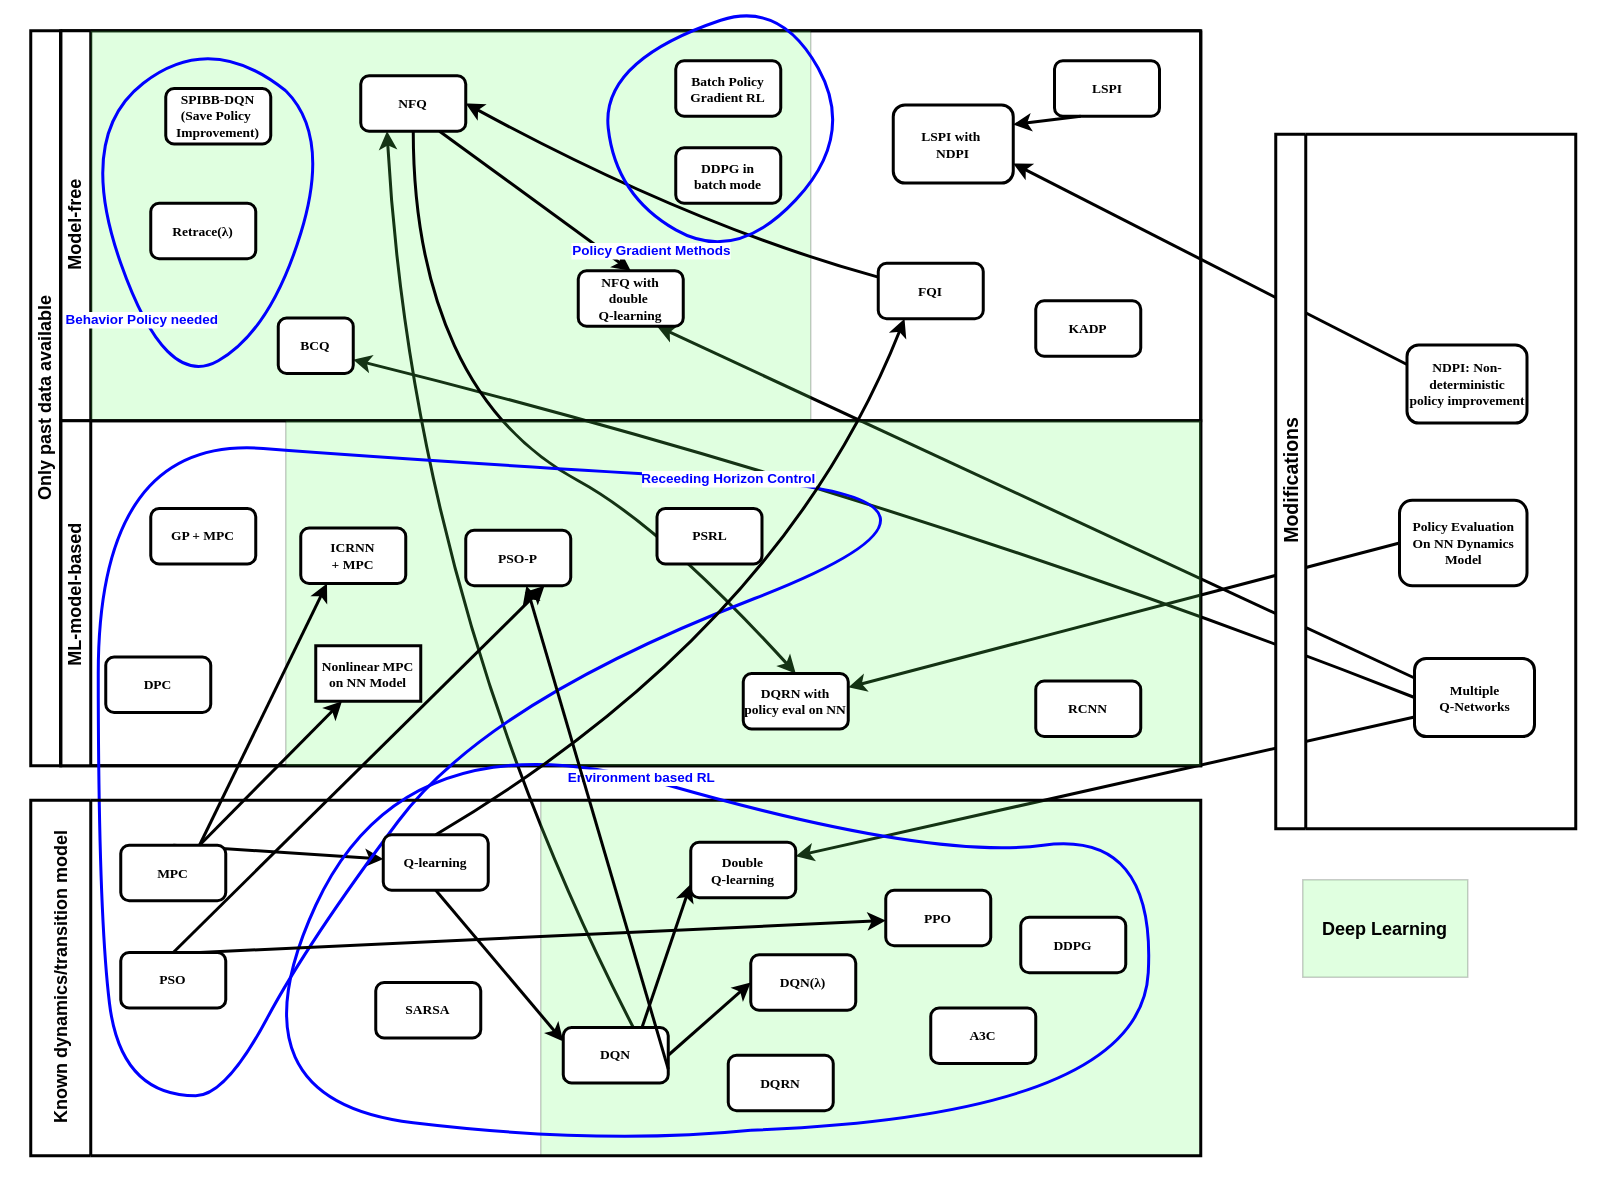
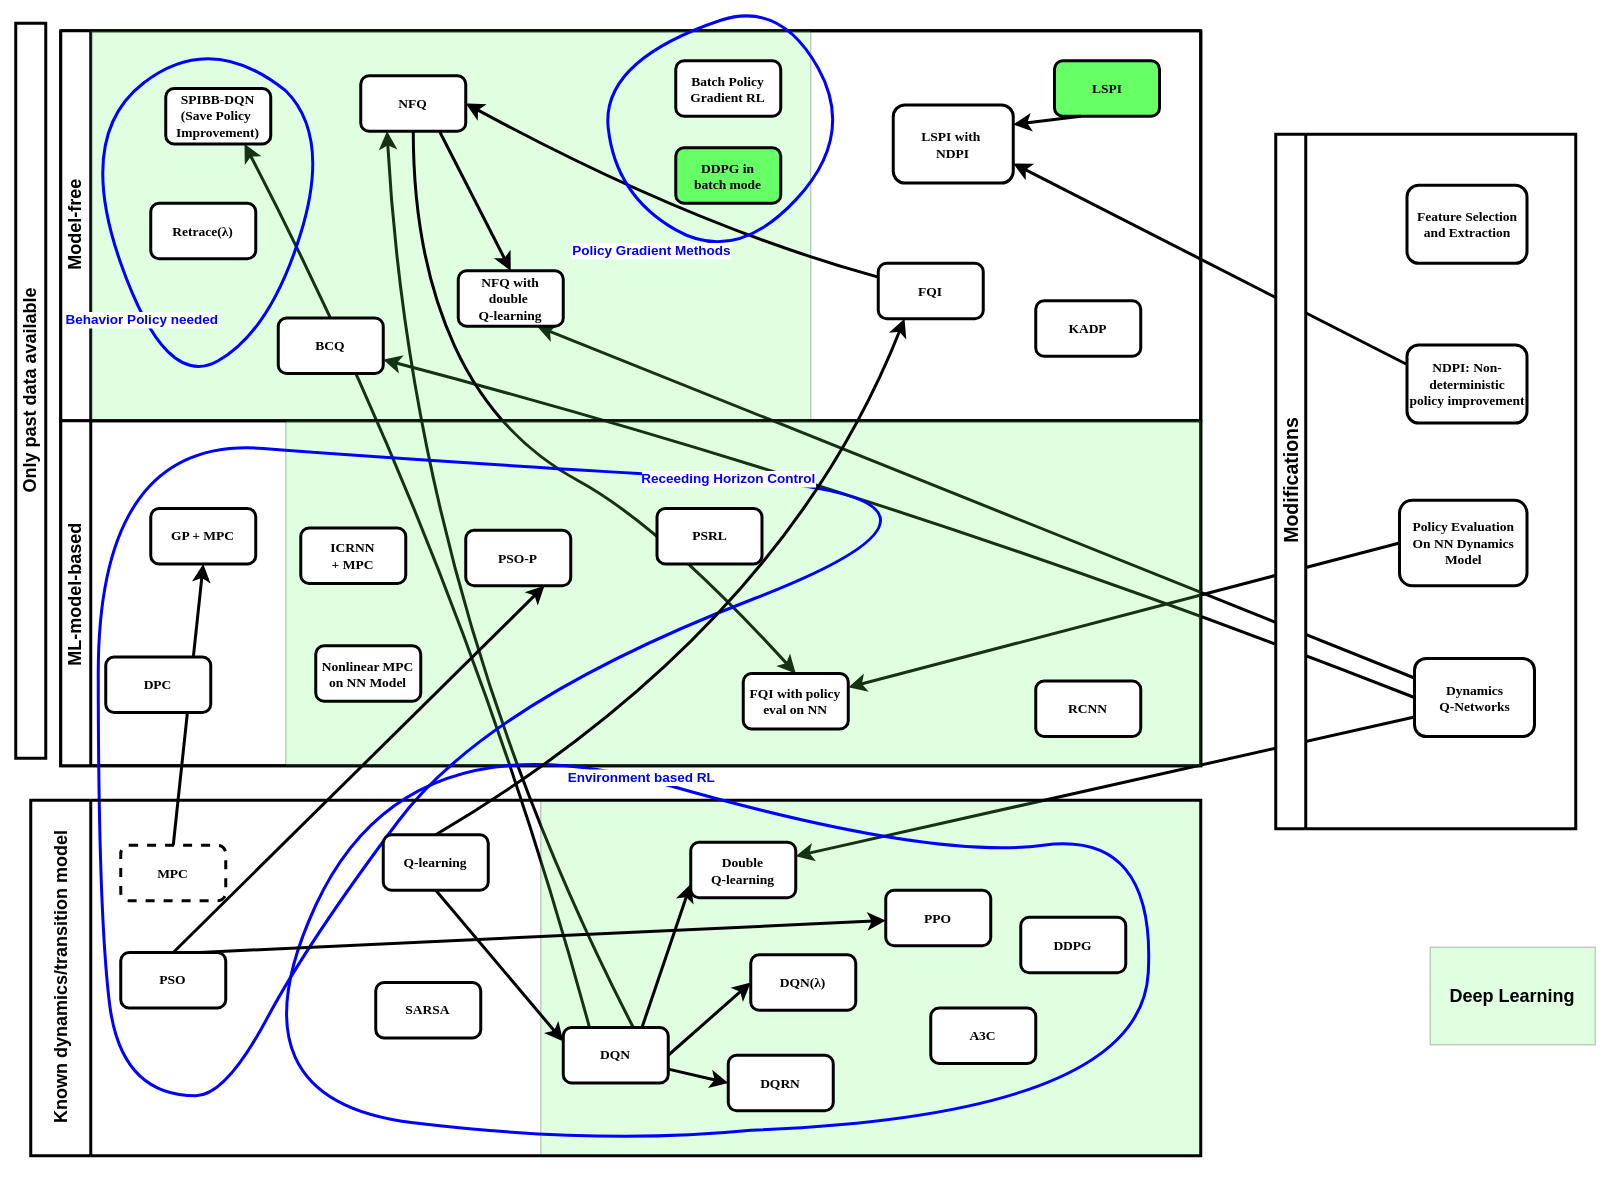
(1107, 89) -> (1107, 89)
(728, 176) -> (728, 176)
none -> (1467, 224)
(631, 299) -> (511, 299)
(316, 346) -> (331, 346)
(46, 398) -> (31, 391)
(368, 674) -> (368, 674)
none -> (483, 689)
(1475, 698) -> (1475, 698)
(796, 701) -> (796, 701)
(262, 716) -> none
(239, 805) -> none
(270, 852) -> (180, 779)
(173, 873) -> (173, 873)
(614, 886) -> (692, 1075)
(1385, 929) -> (1513, 996)
